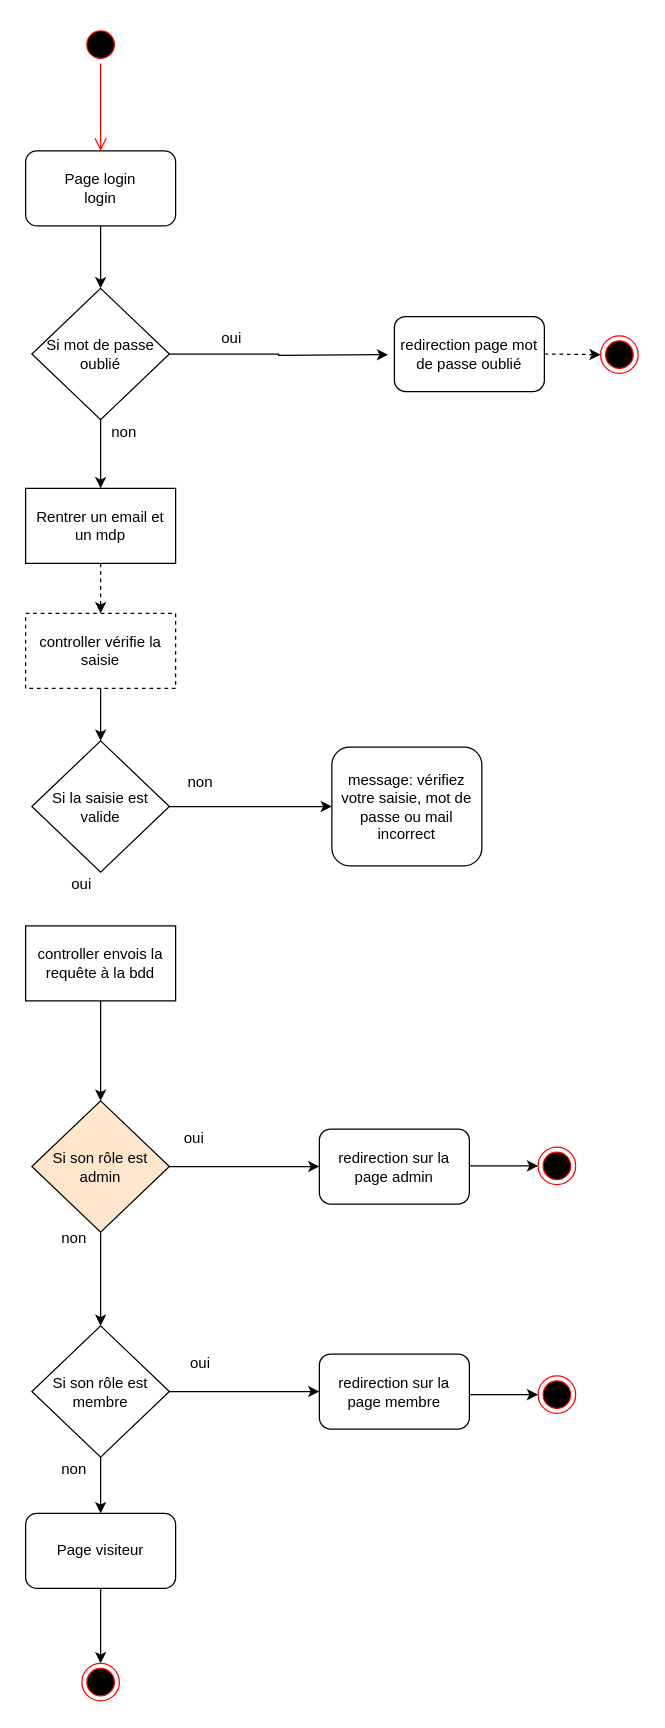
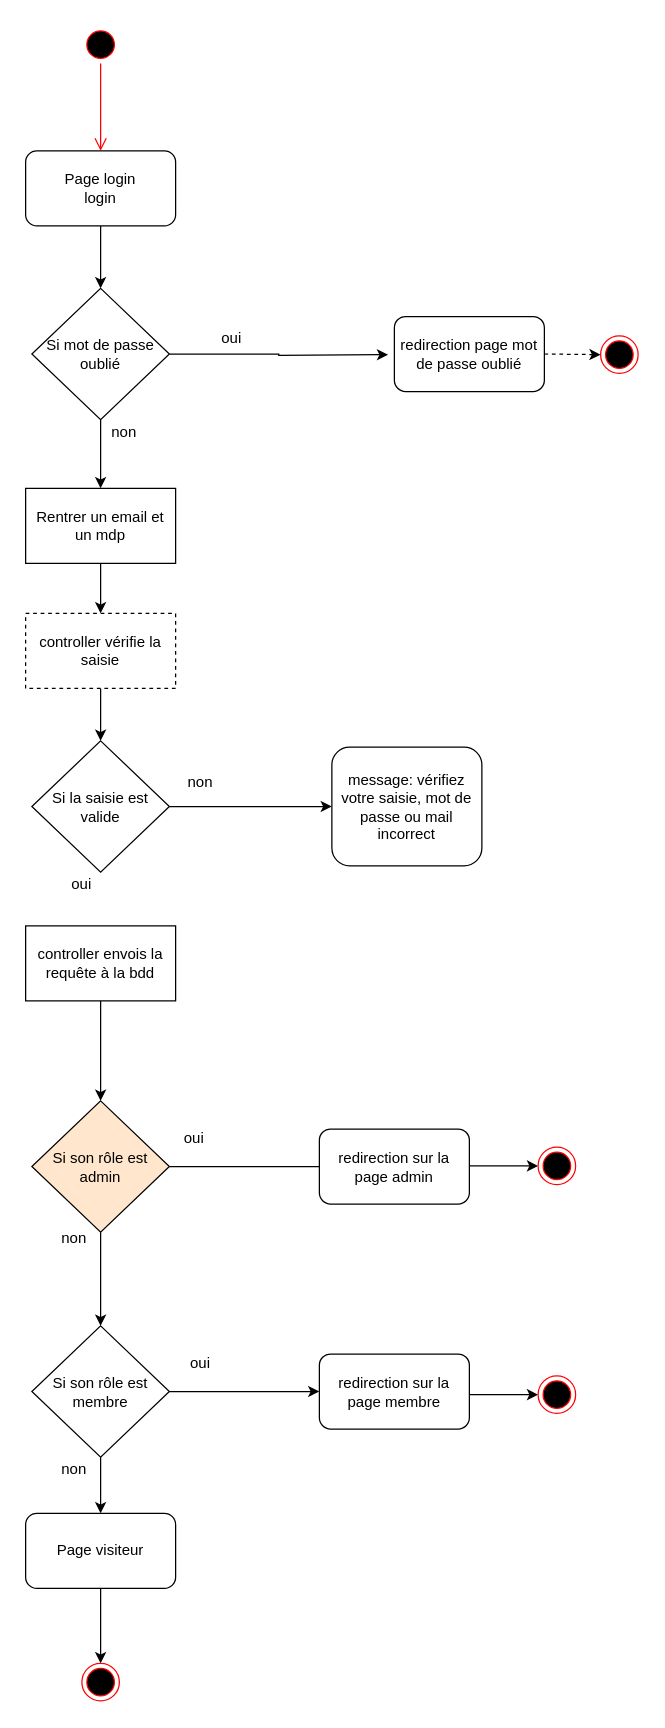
(101, 583) -> (101, 583)
(309, 1166) -> (313, 1166)
